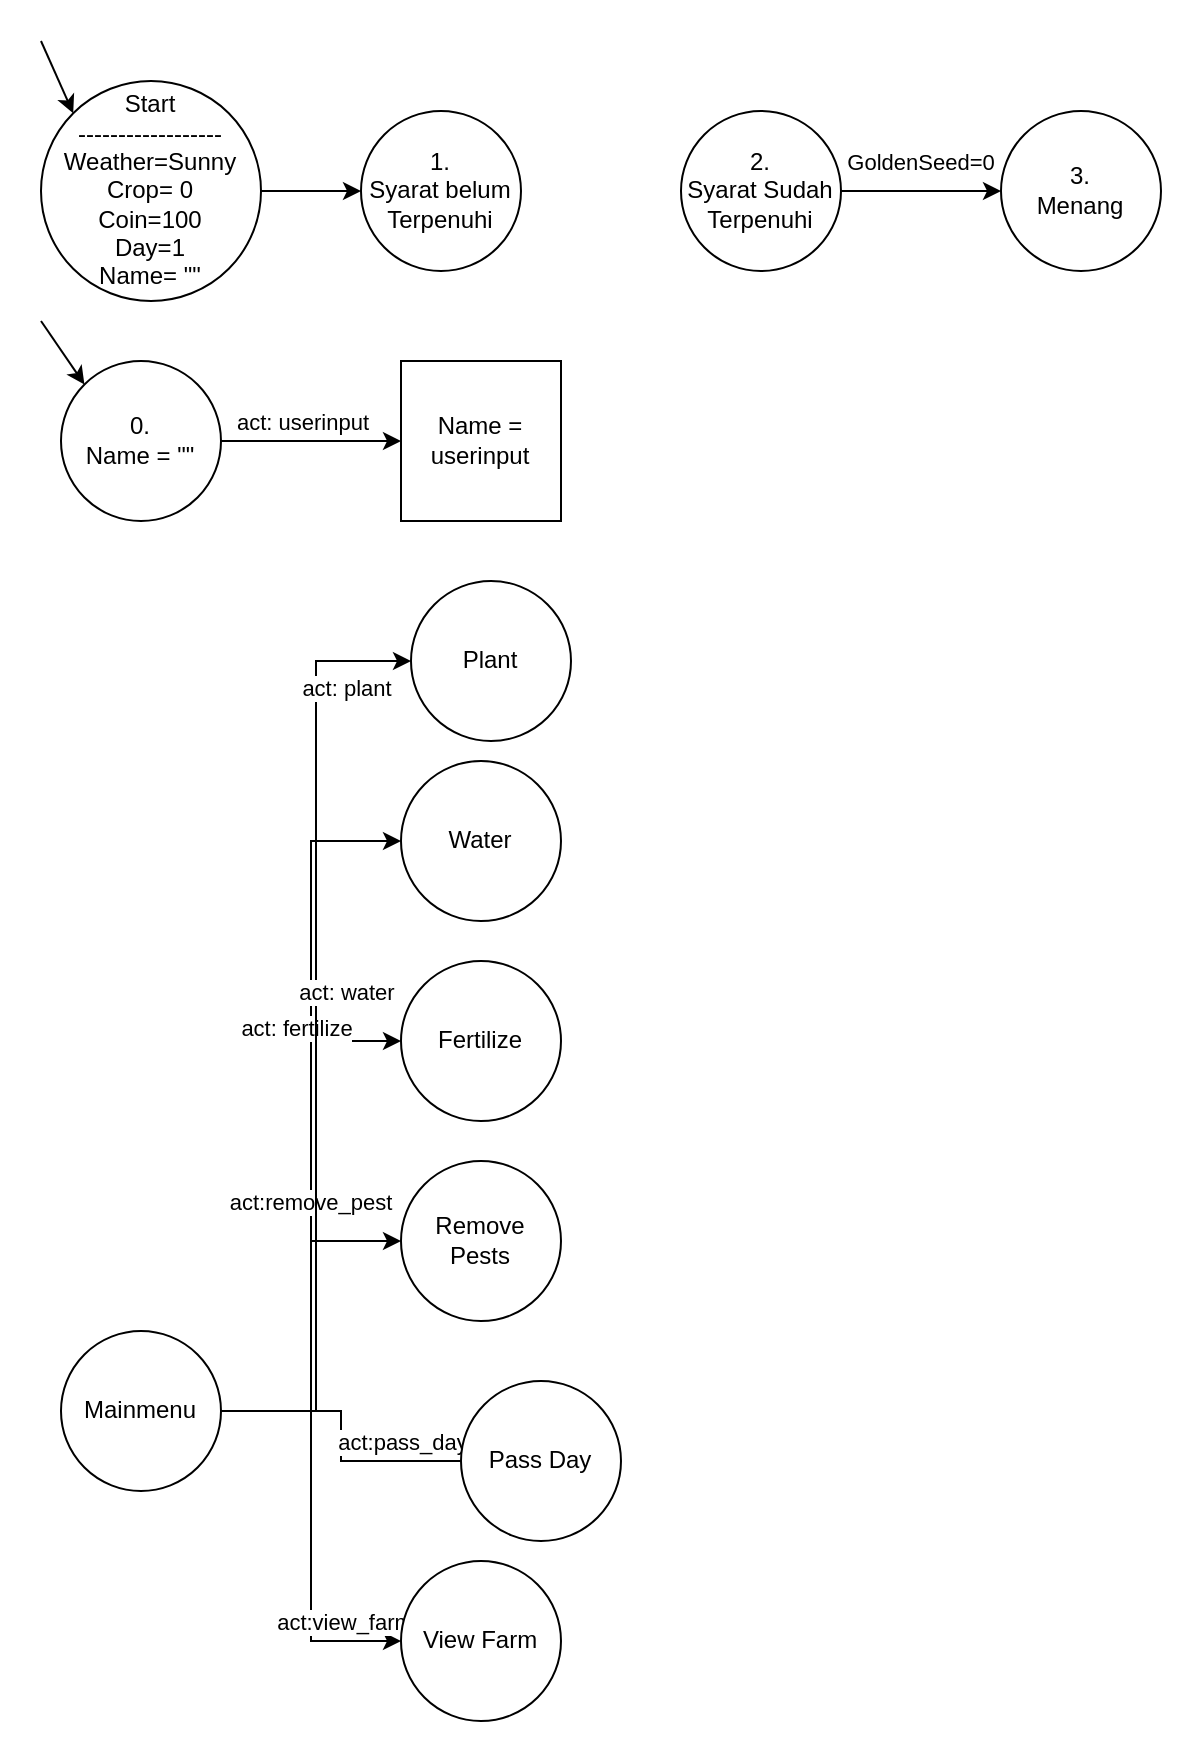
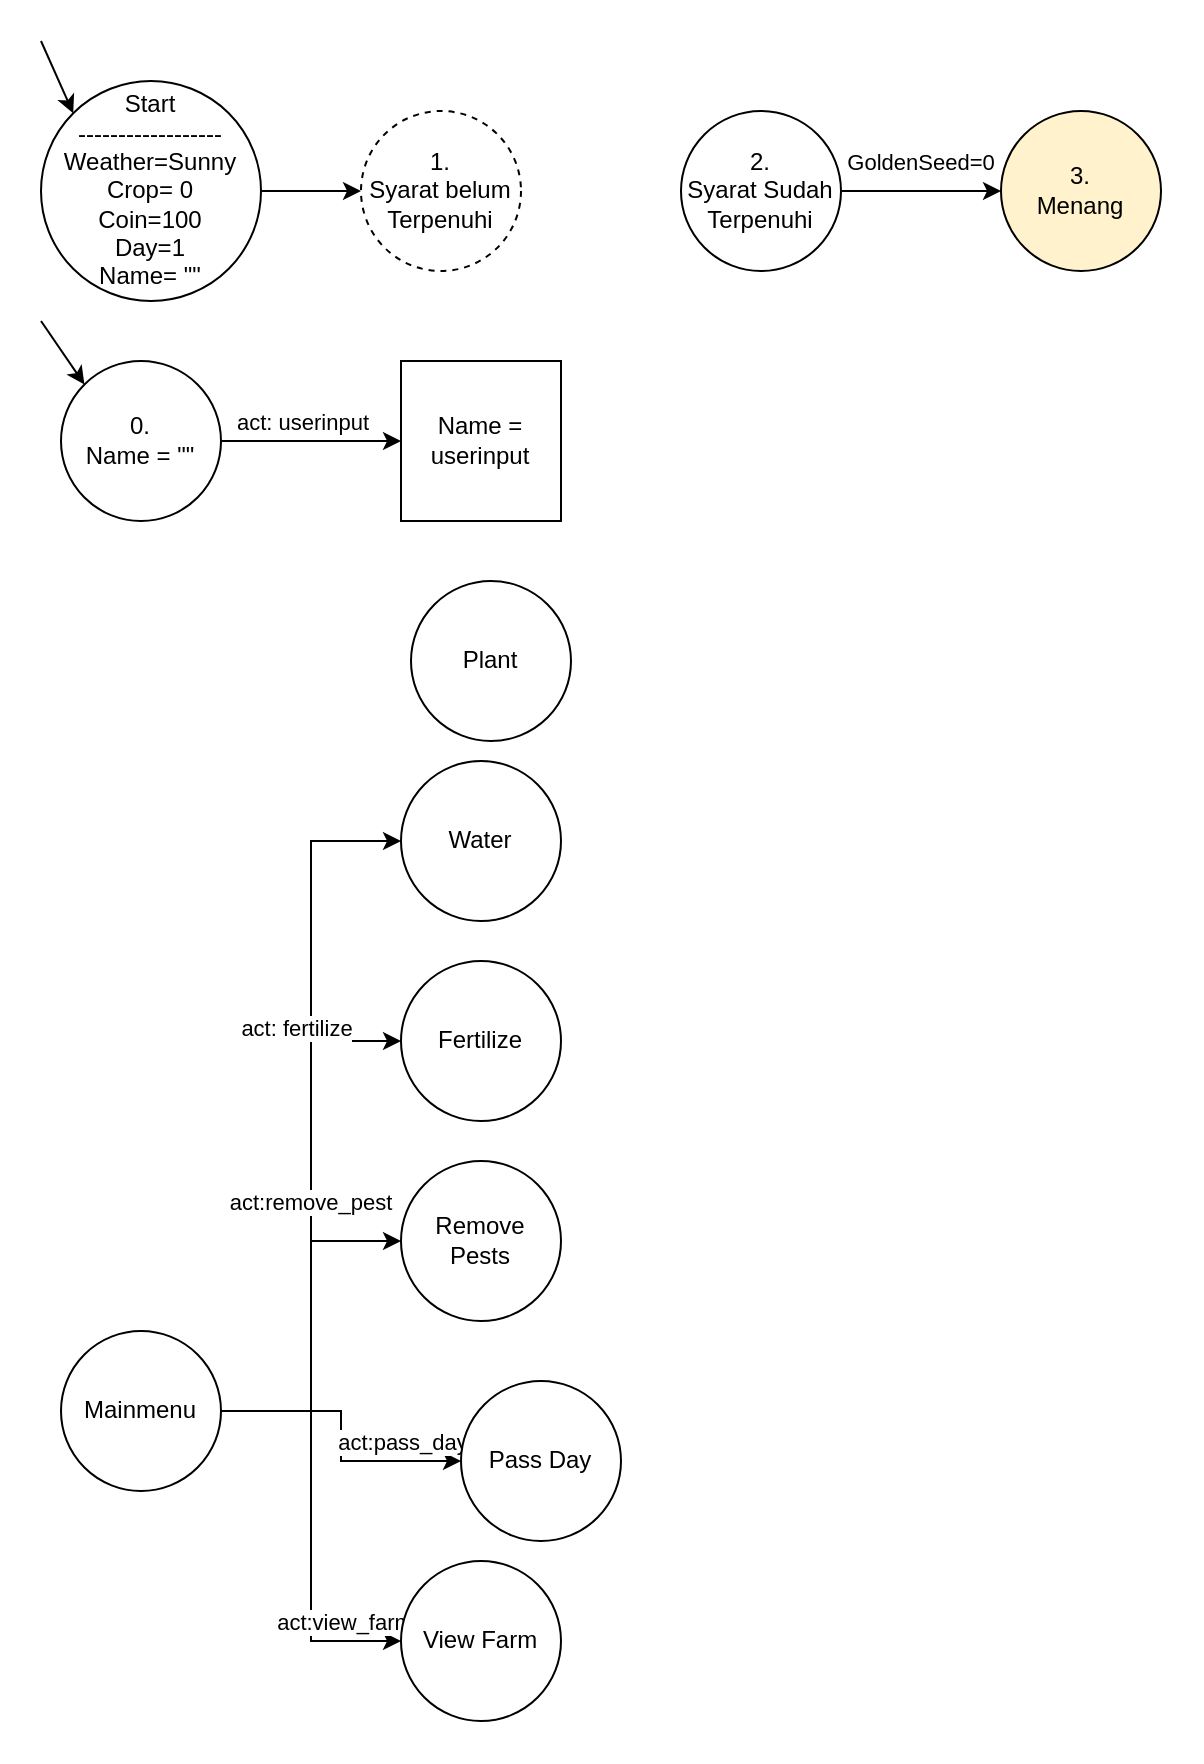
(441, 191) -> (441, 191)
(1081, 191) -> (1081, 191)
(316, 994) -> none
(451, 1461) -> (446, 1461)
